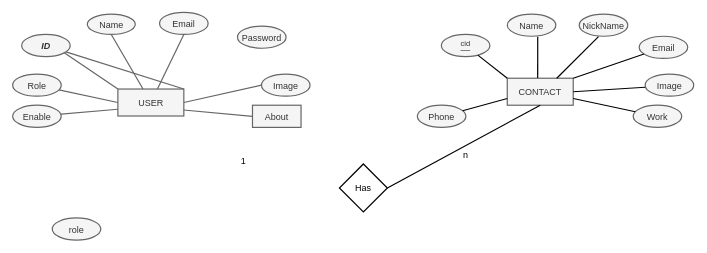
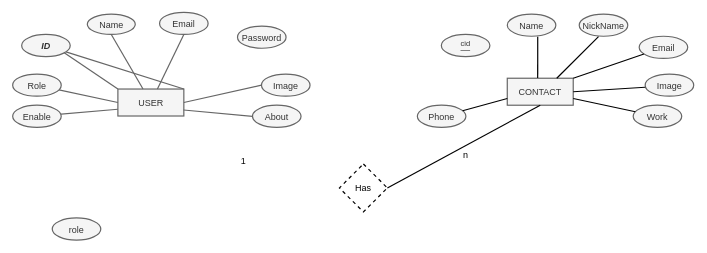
(493, 67) -> none
(277, 116) -> (277, 116)
(363, 188) -> (363, 188)
